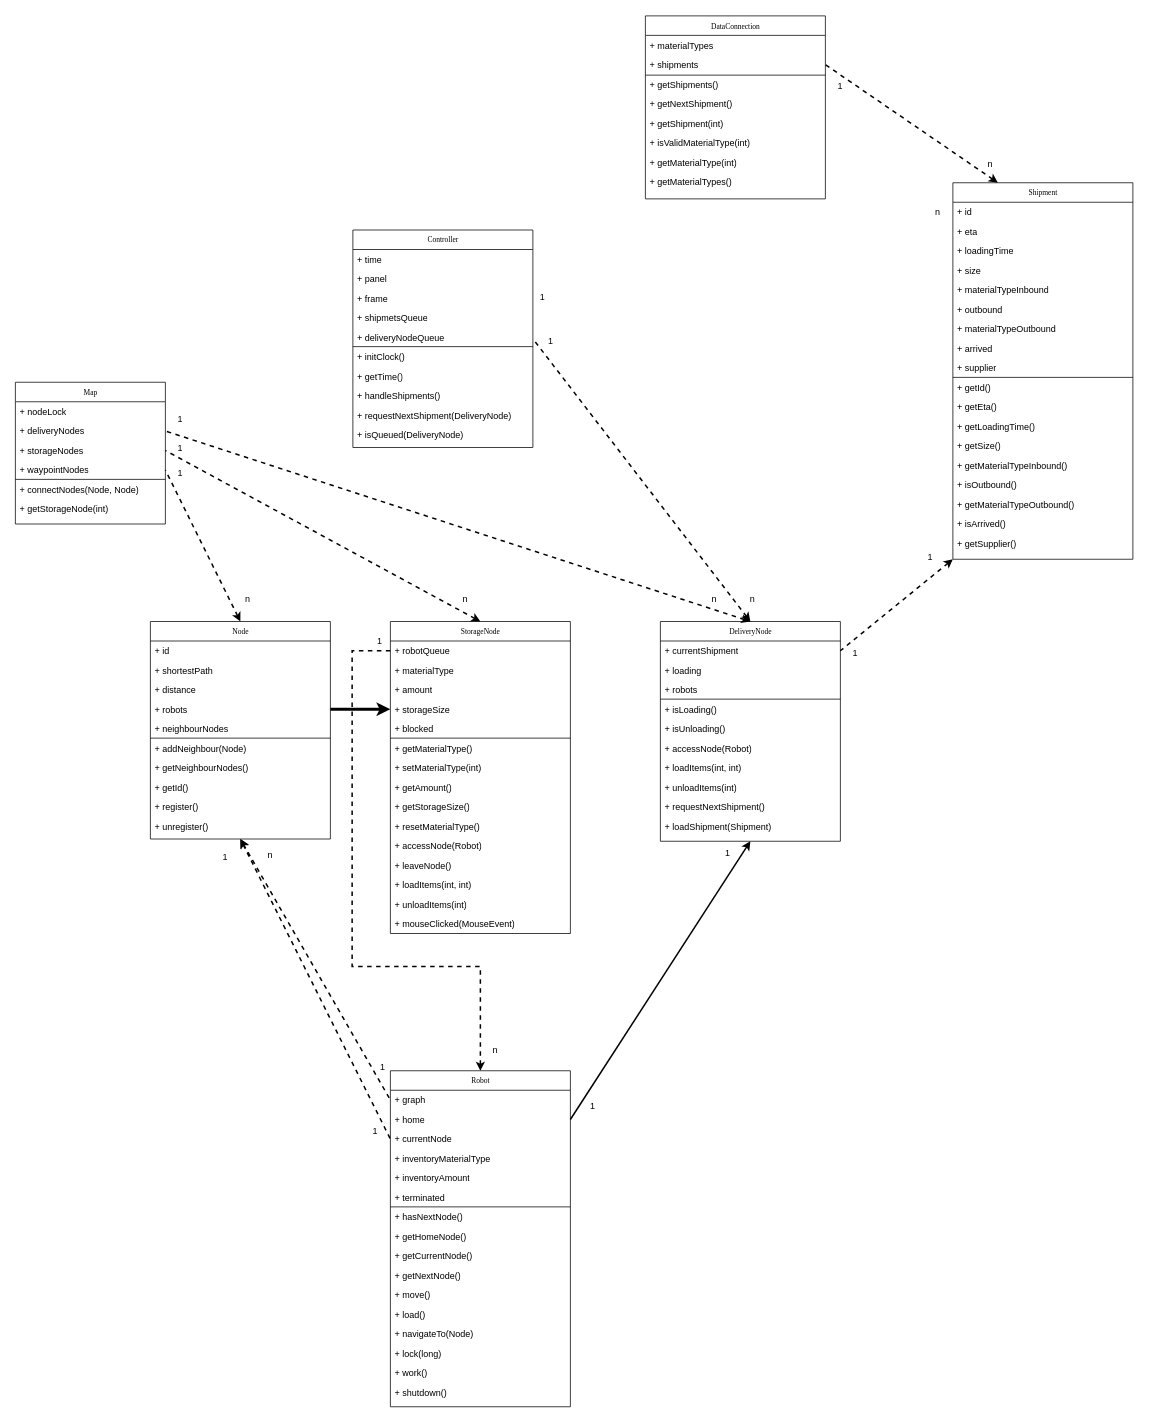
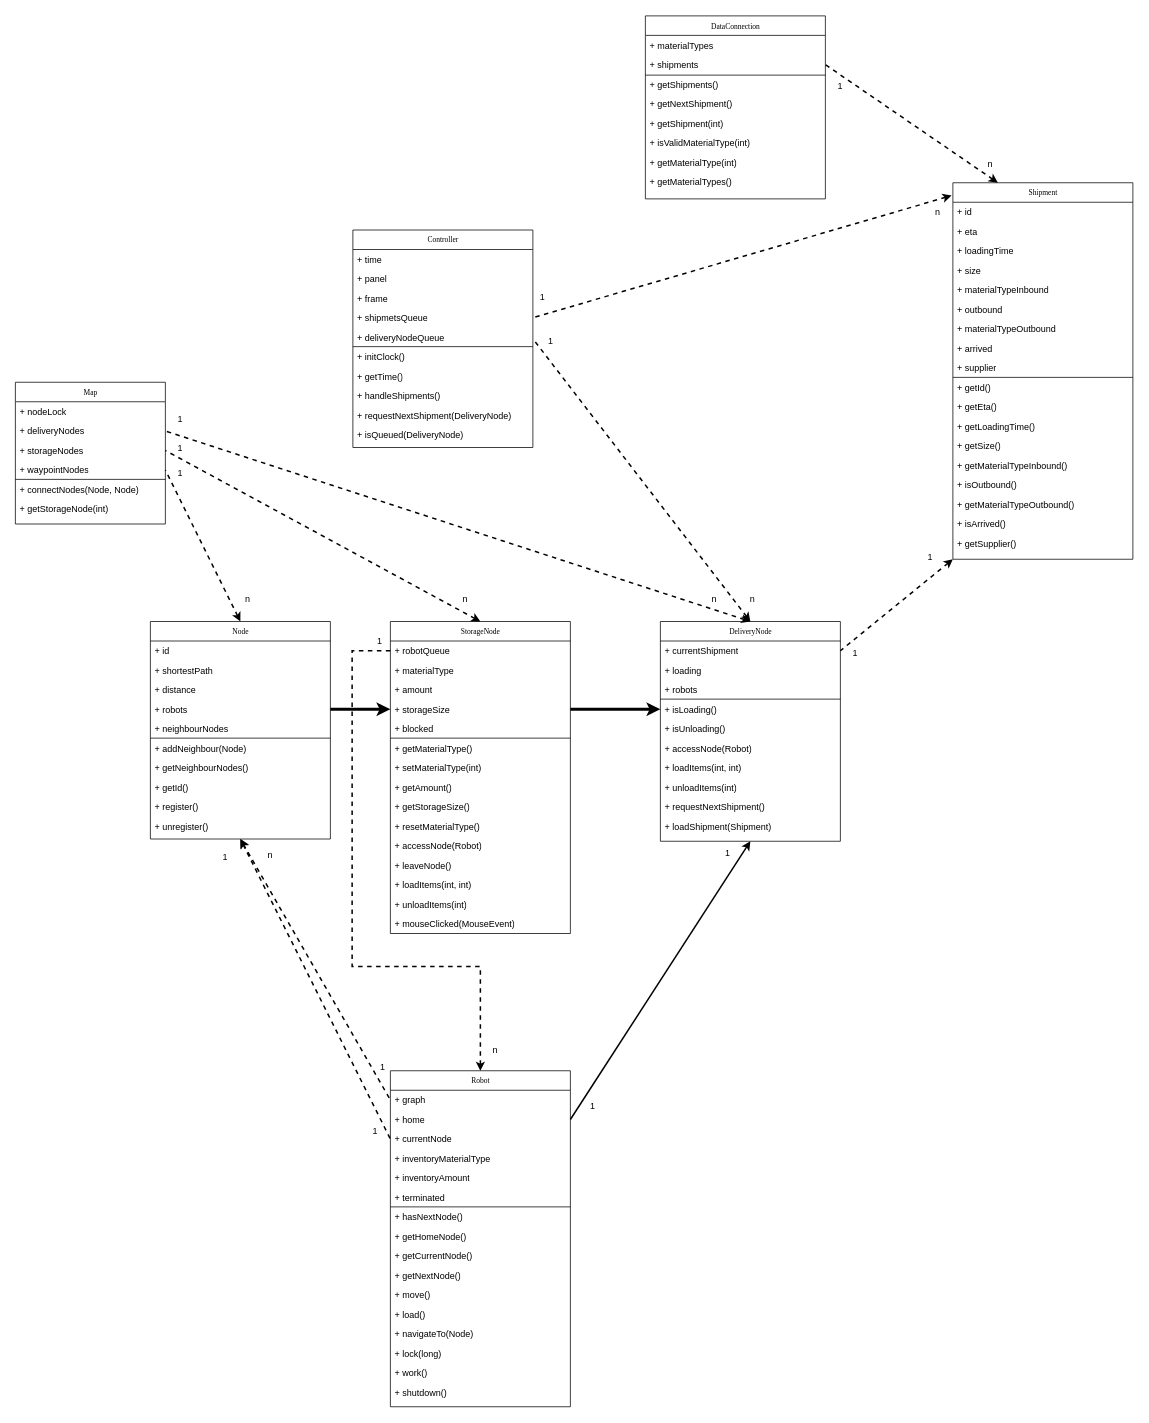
none -> (739, 257)
none -> (611, 709)
